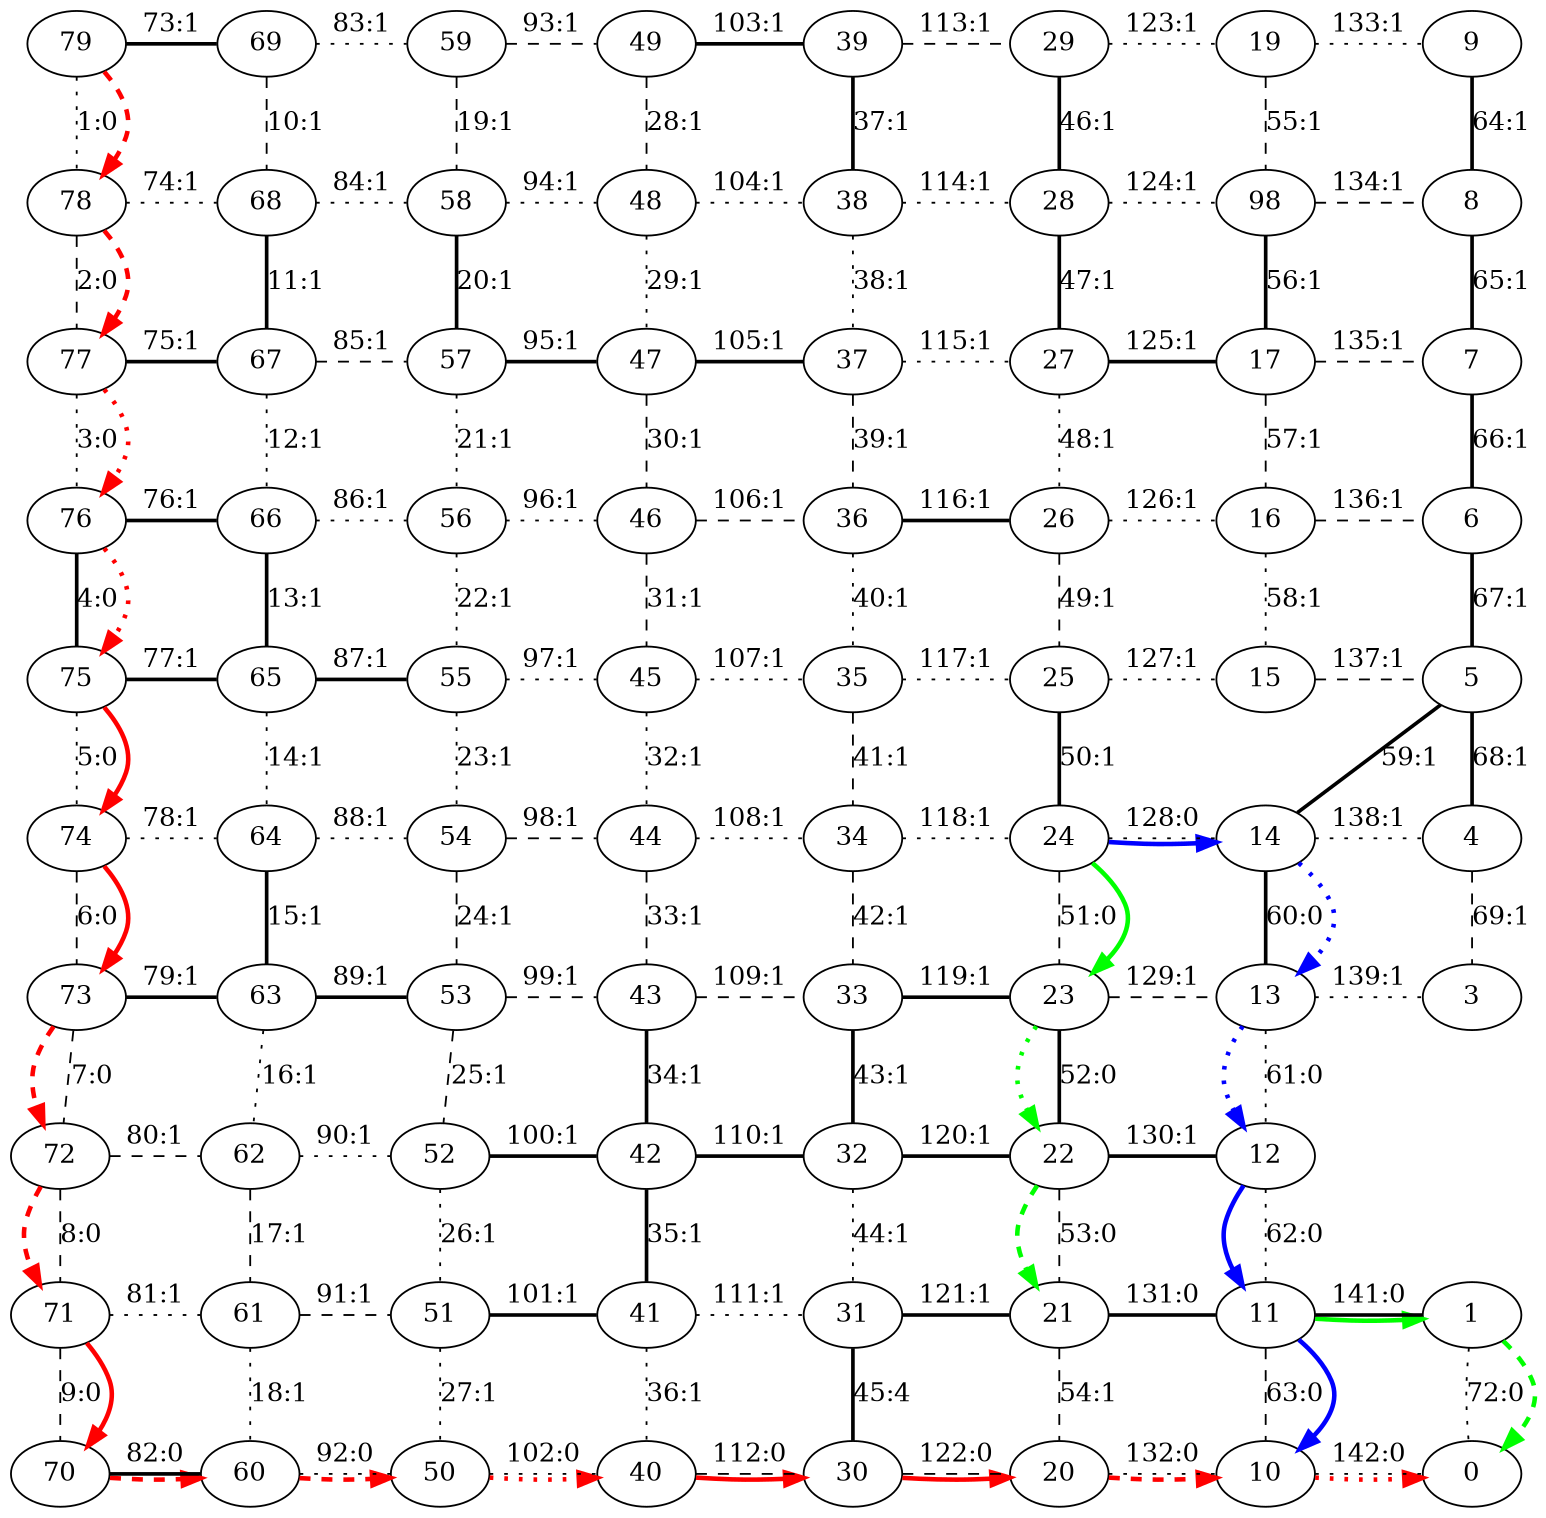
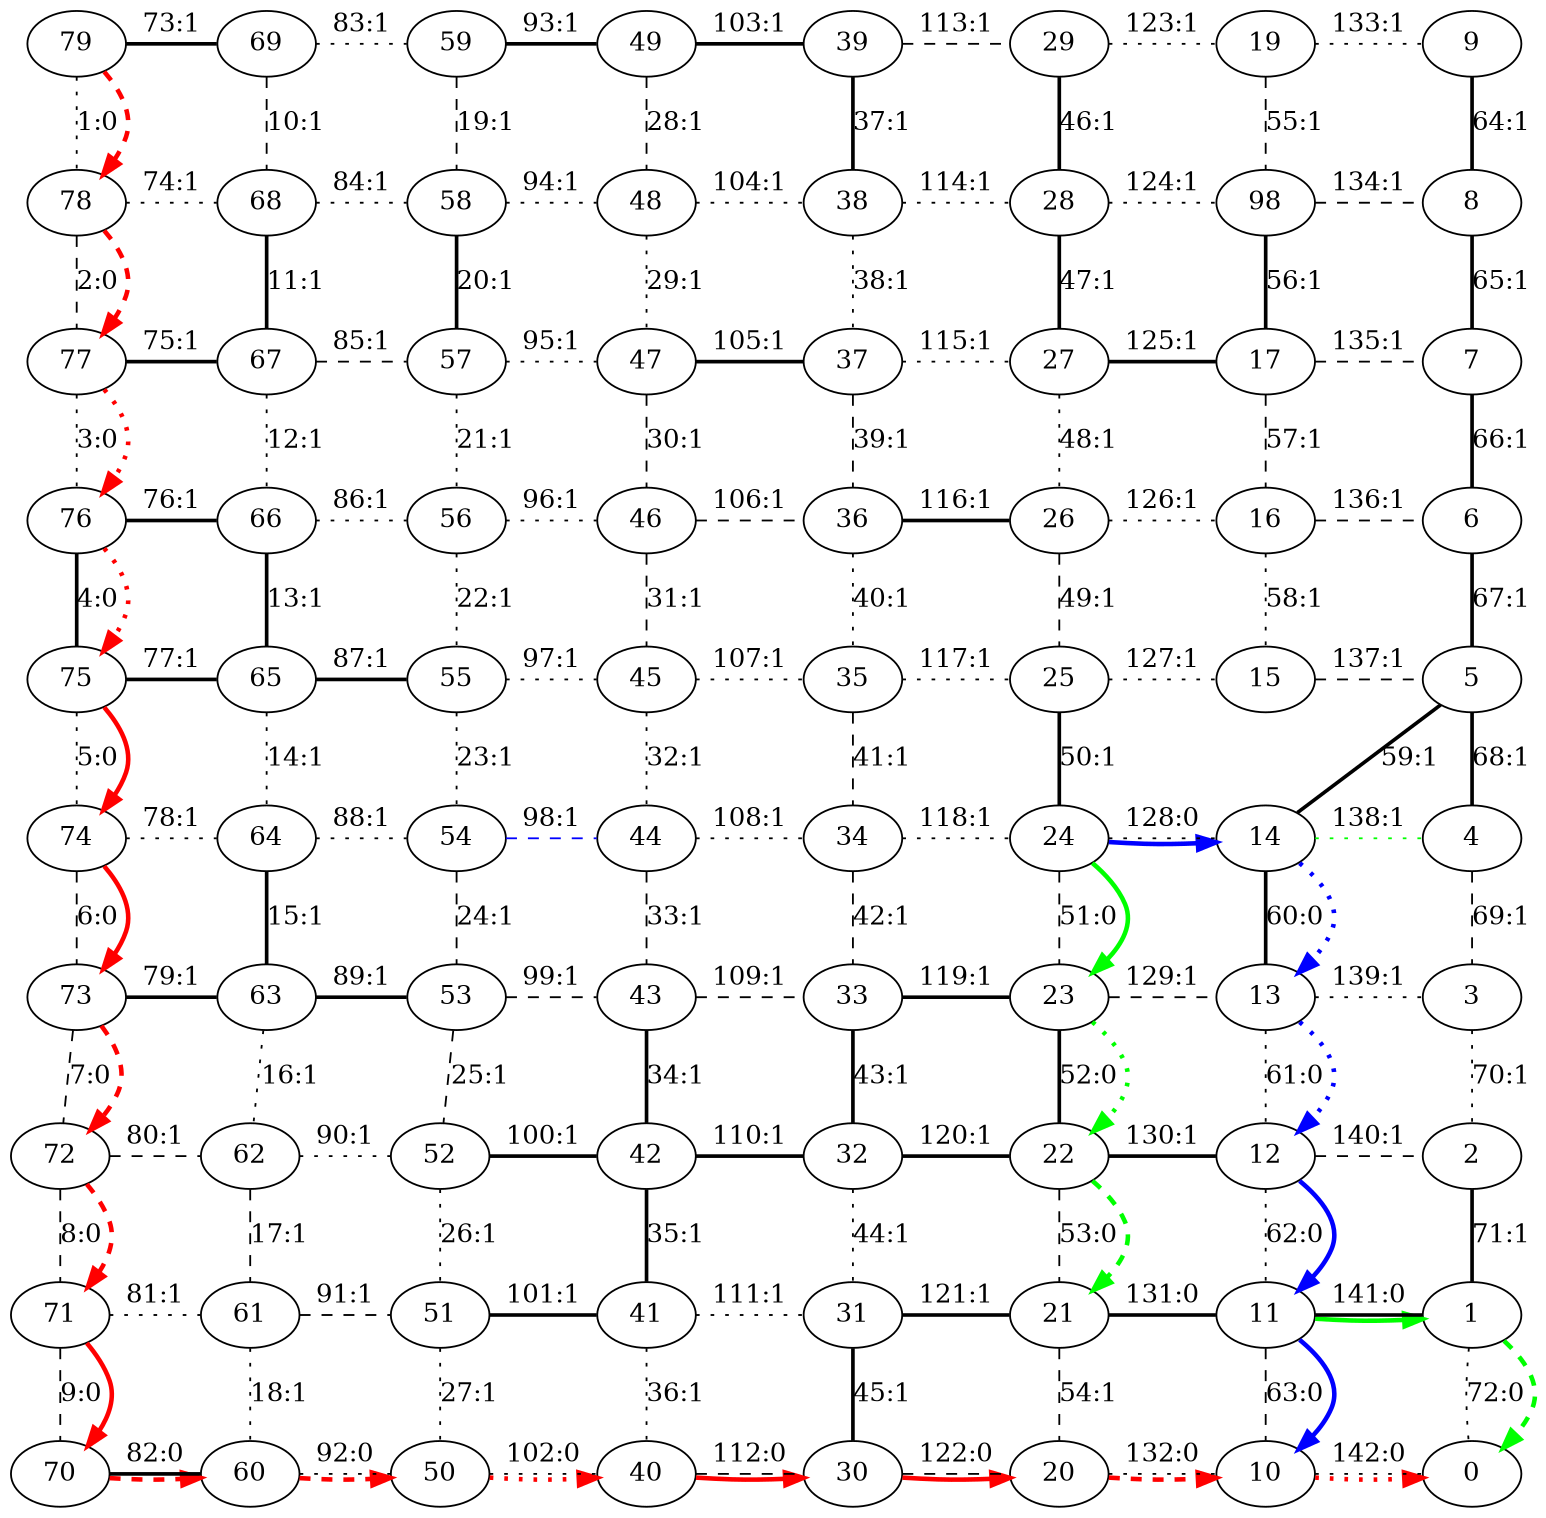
(551, 44) -> (551, 44)
(551, 362) -> (551, 362)
(551, 838) -> (551, 838)
(1369, 838) -> (1369, 838)
none -> (1472, 1156)
(882, 1394) -> (882, 1394)
